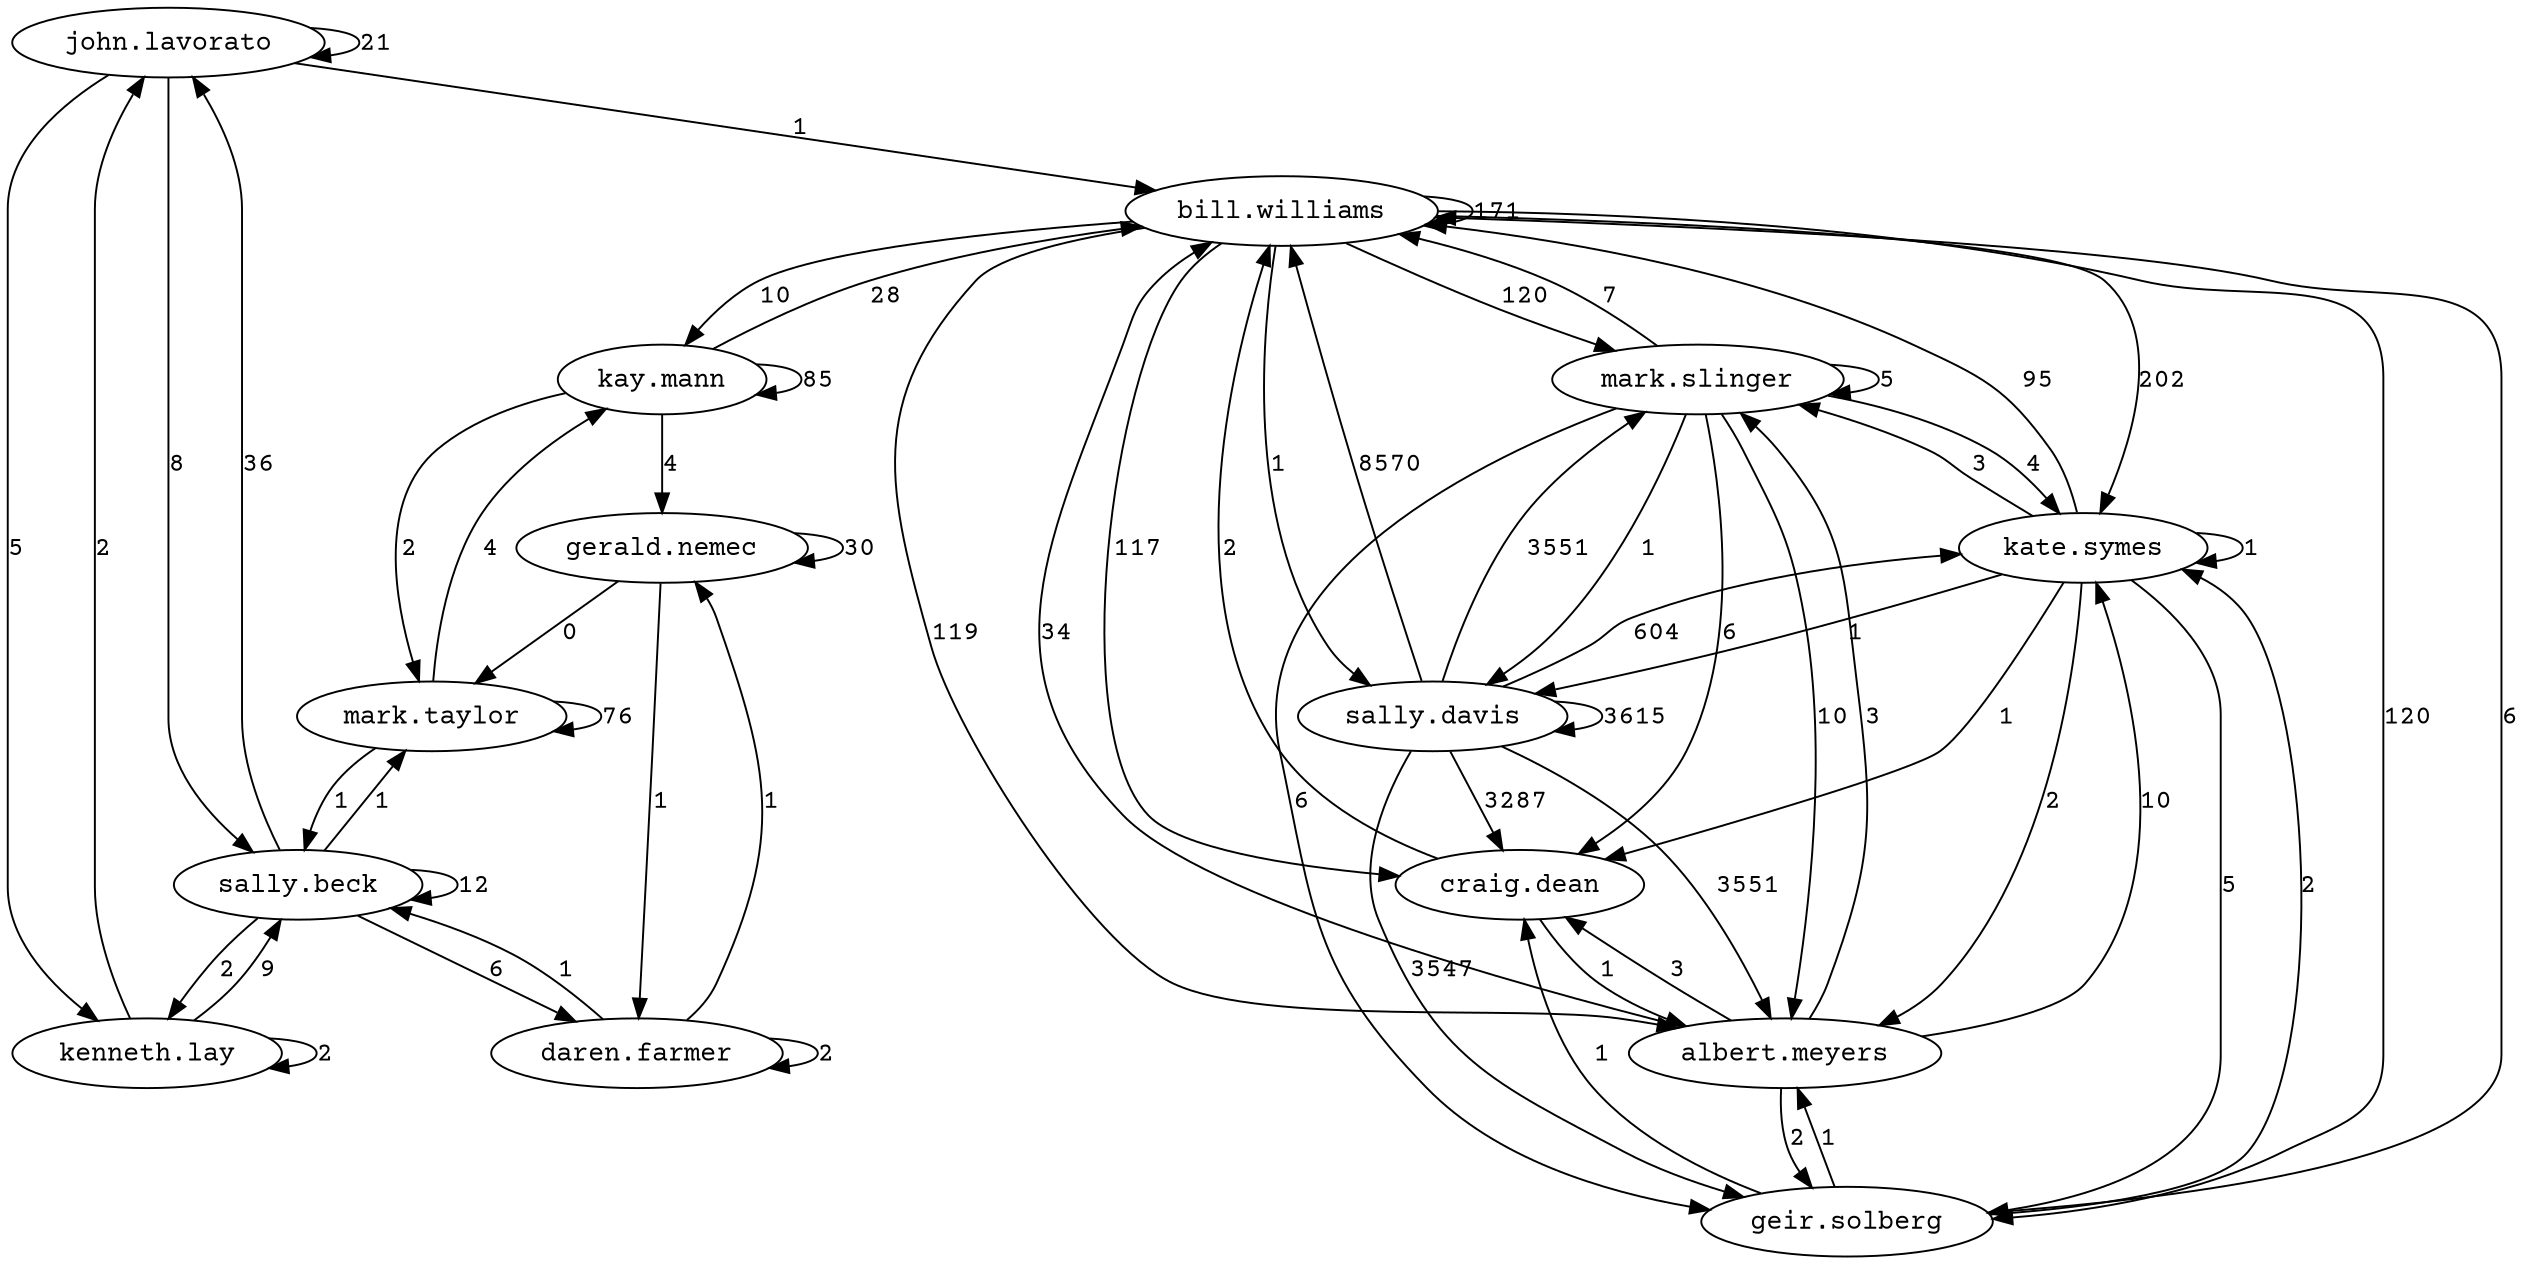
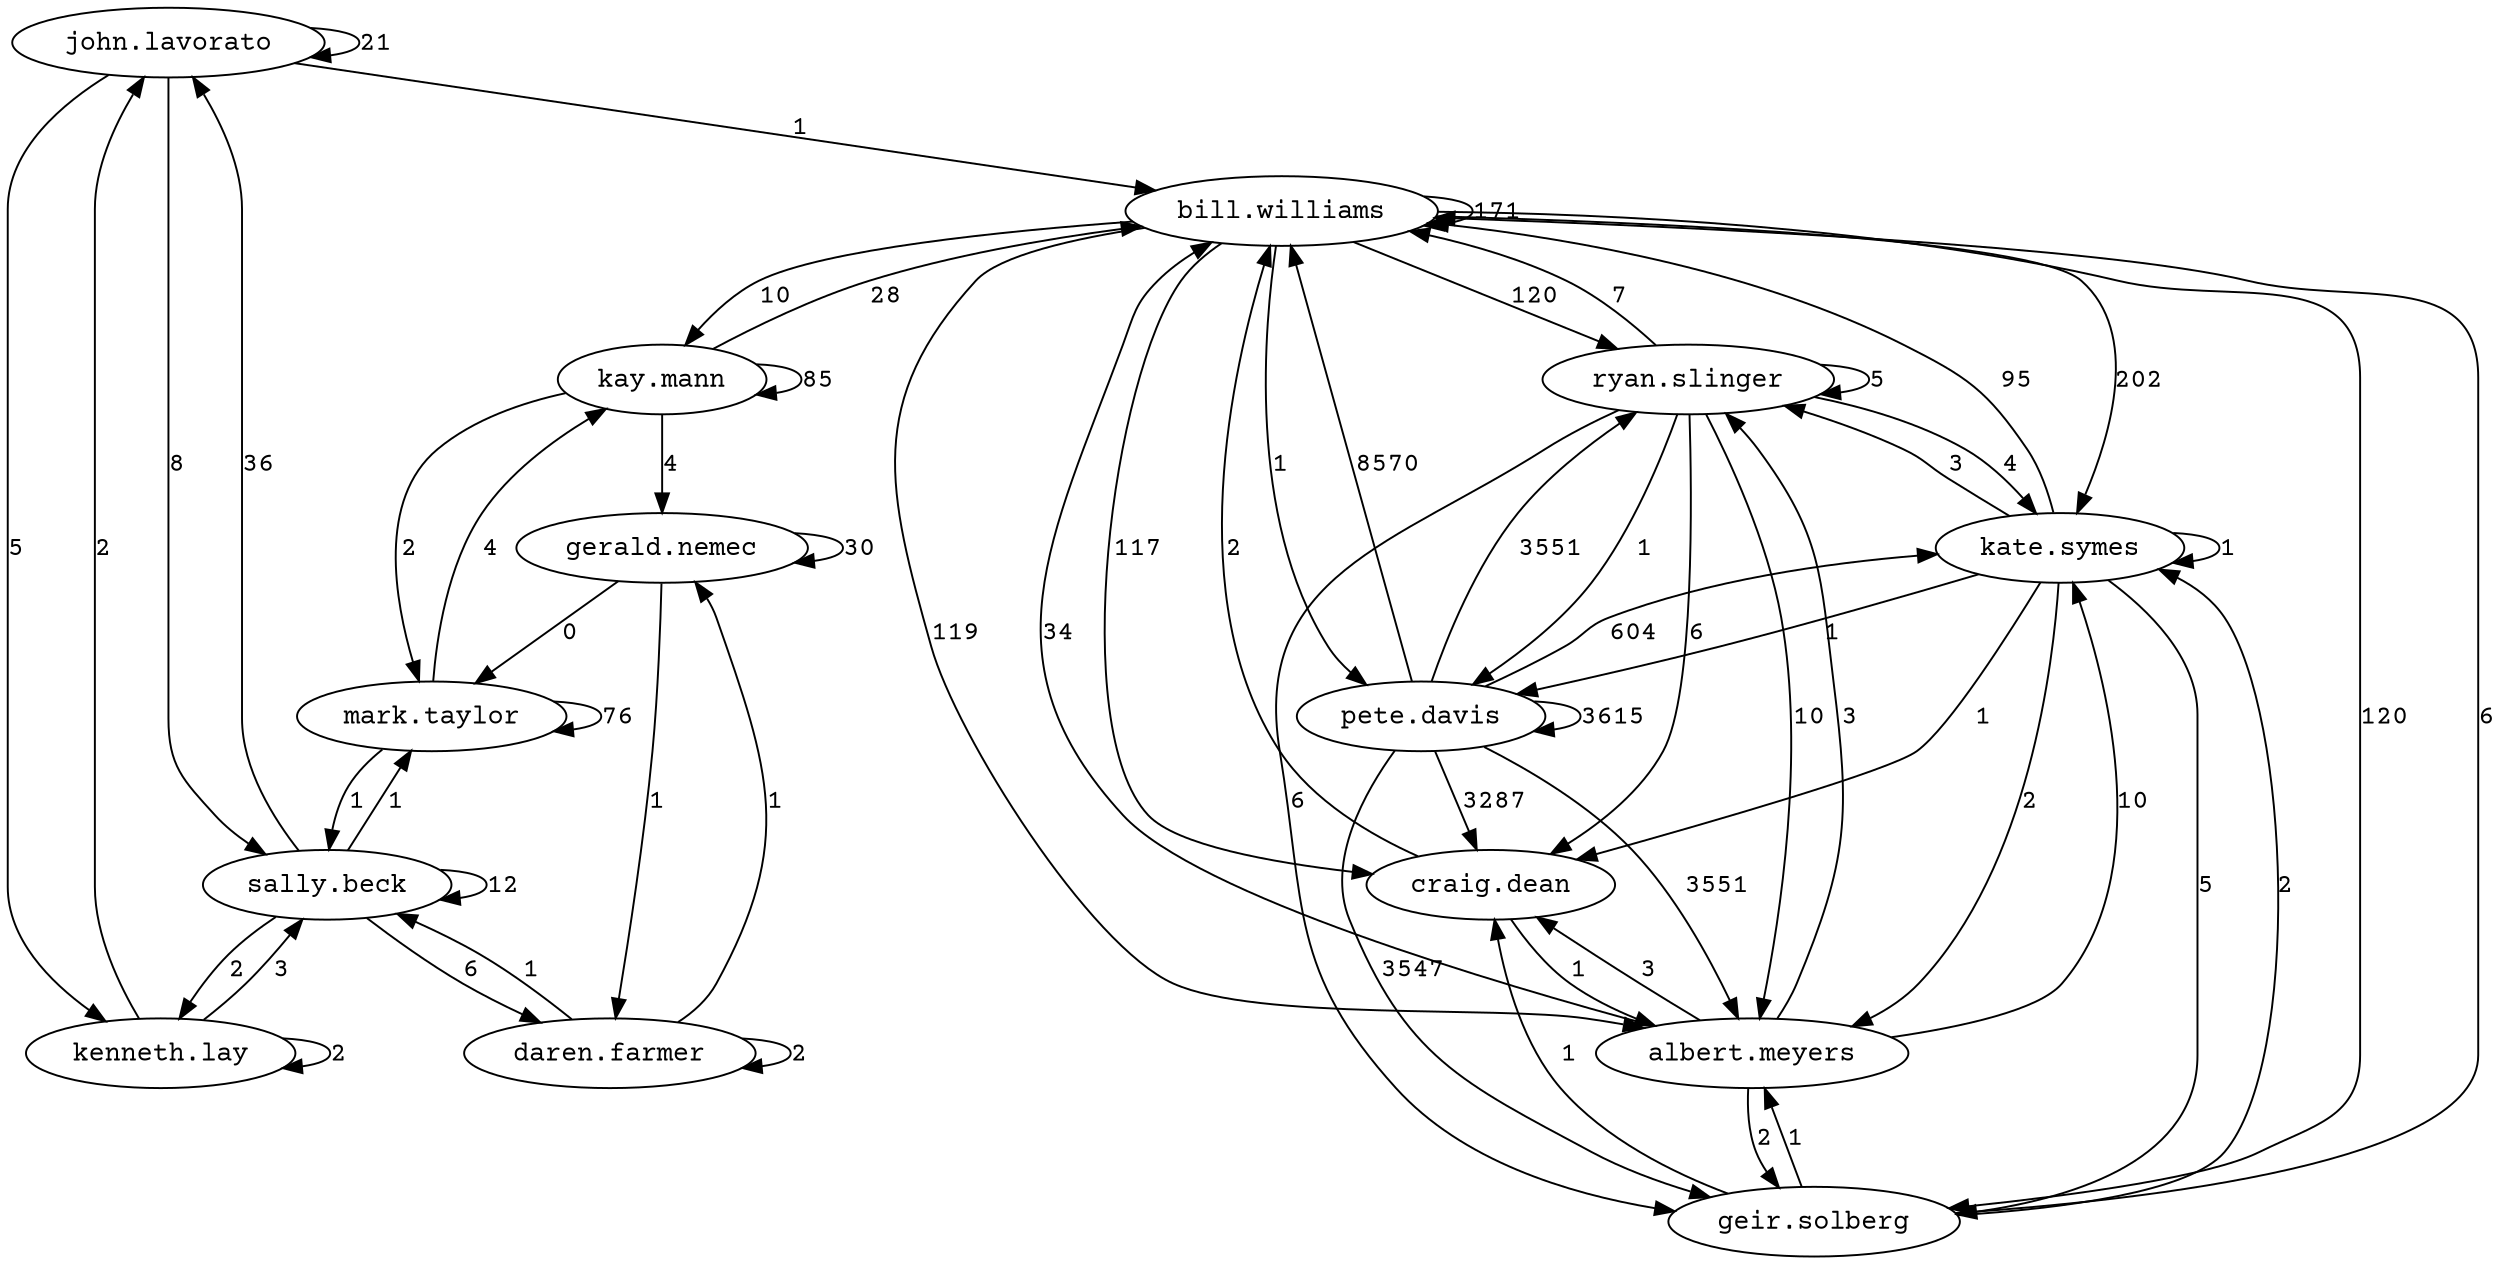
(1698, 379) -> (1688, 379)
(1433, 716) -> (1421, 716)
(268, 969) -> (282, 969)
